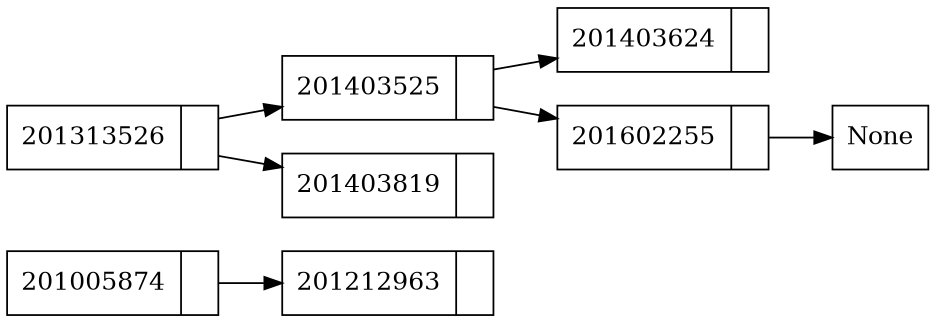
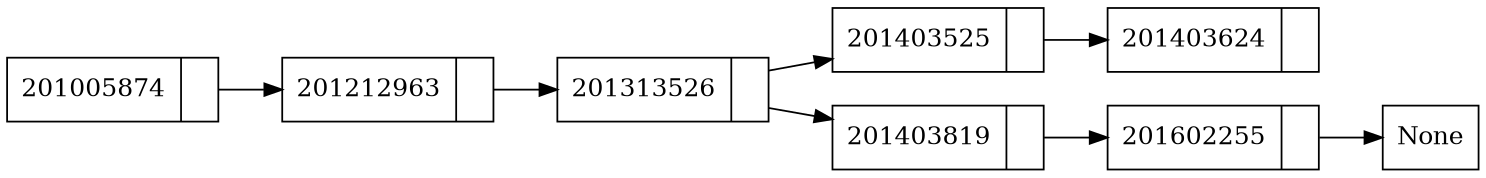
none -> (516, 90)
(517, 111) -> (1067, 138)
